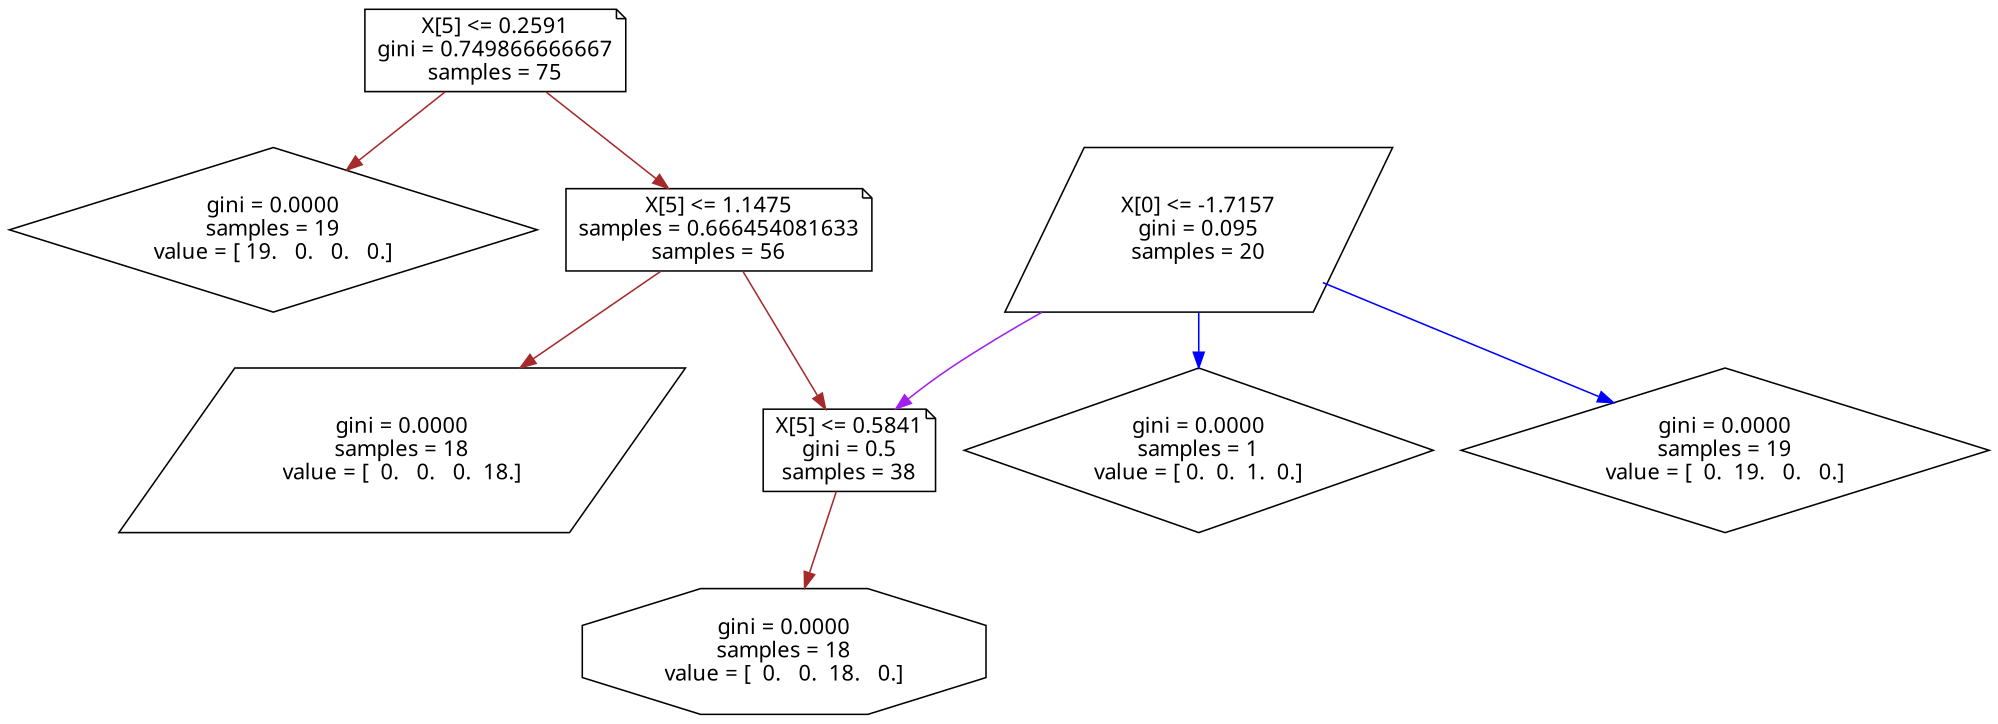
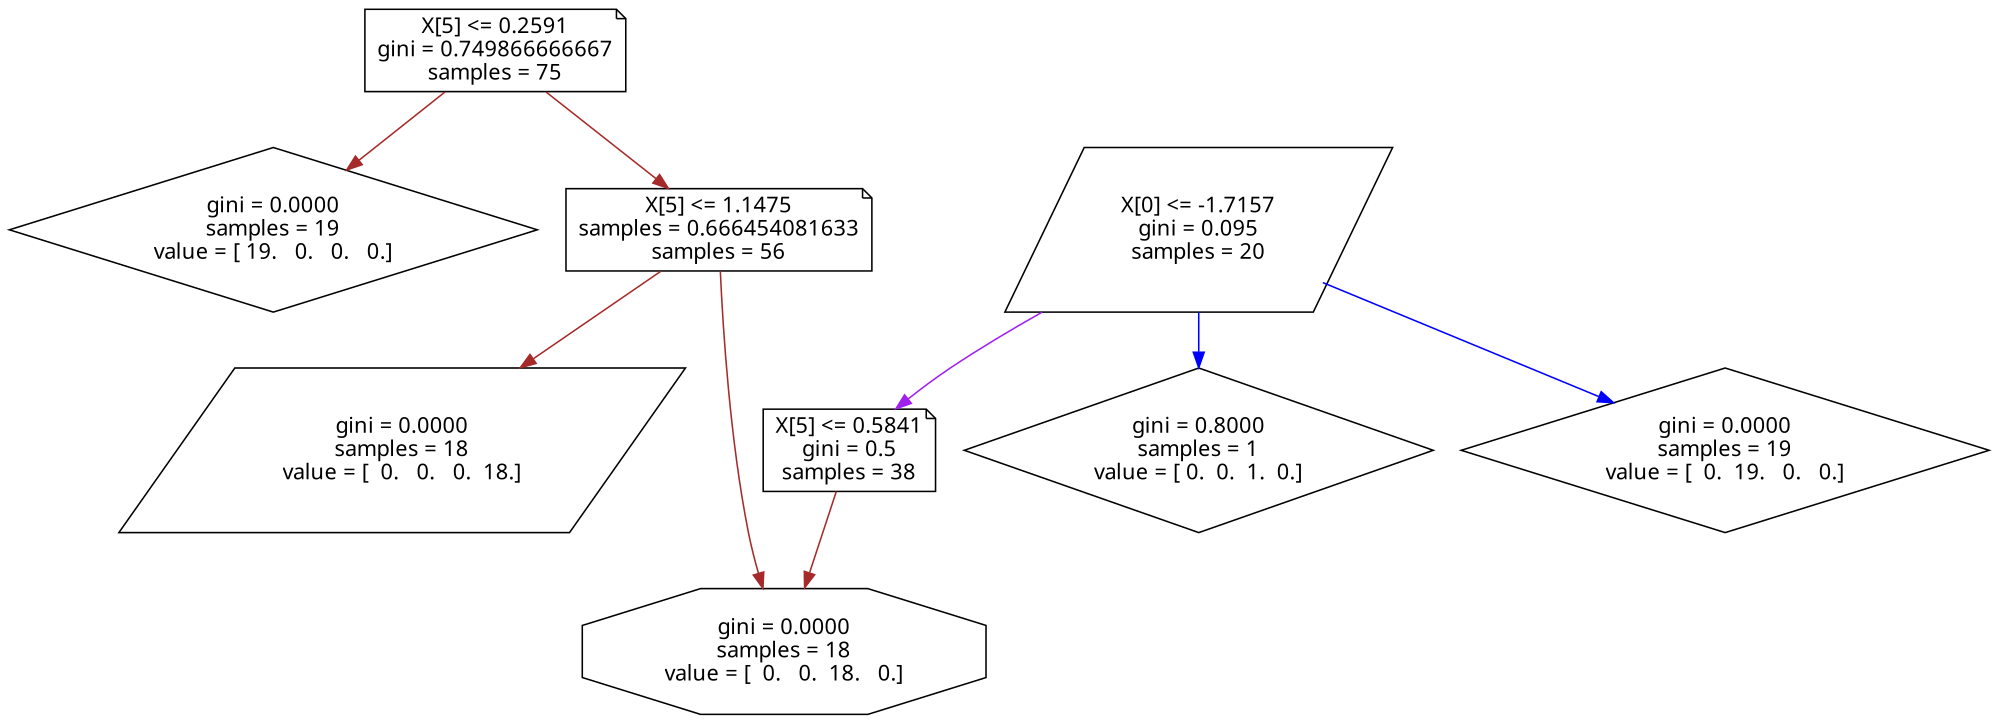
(780, 333) -> (732, 423)
(1199, 450) -> (1199, 450)
